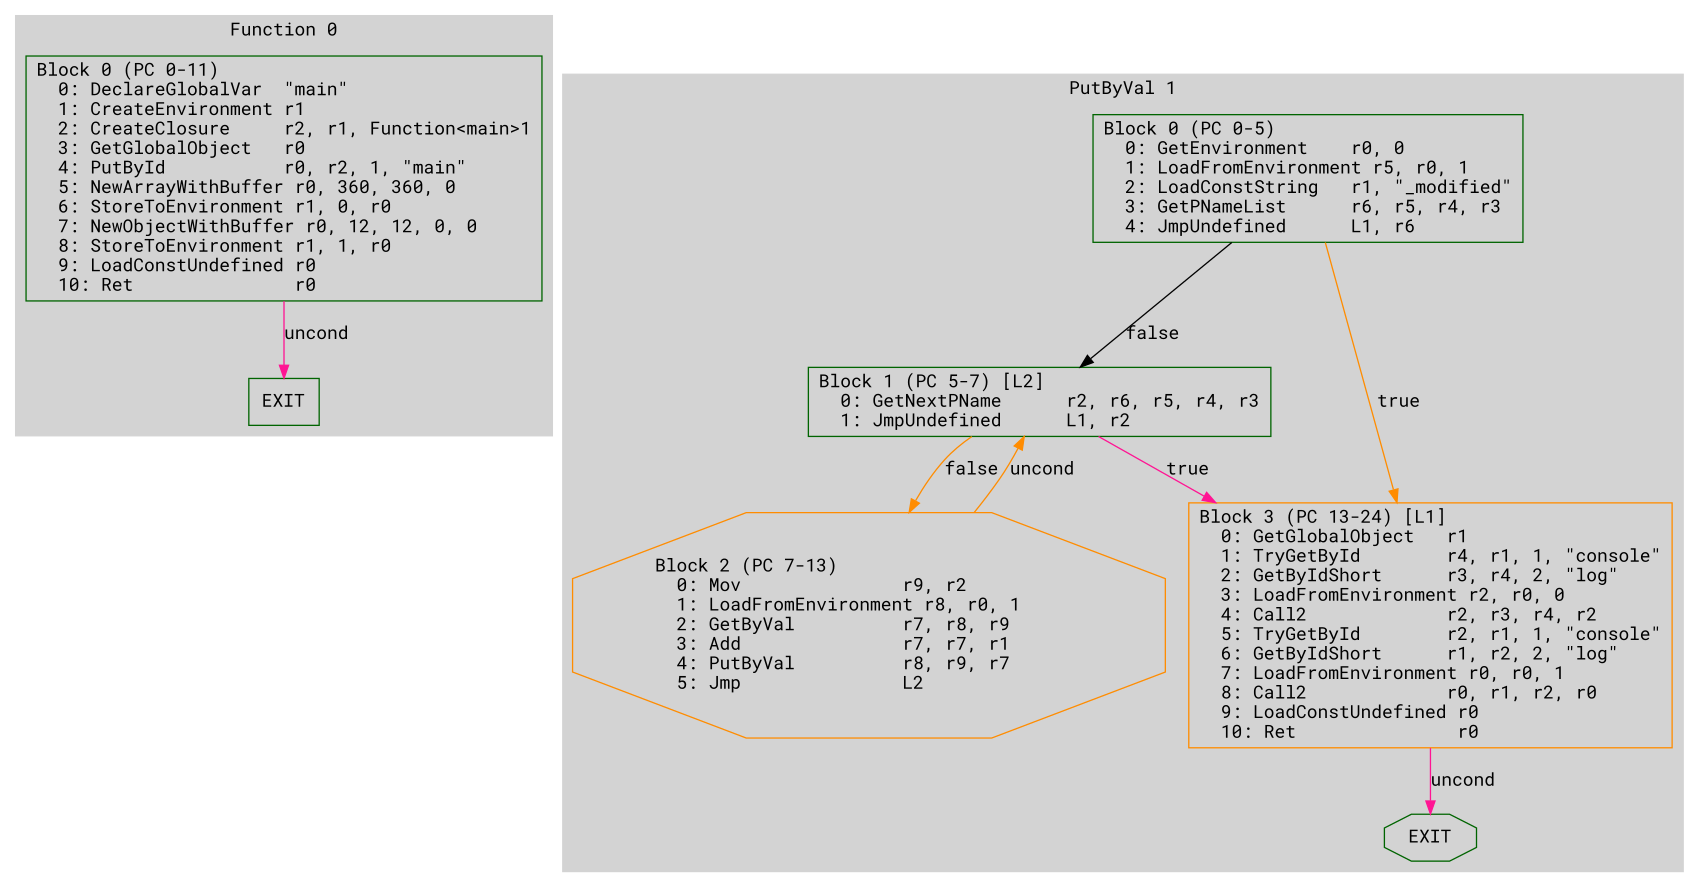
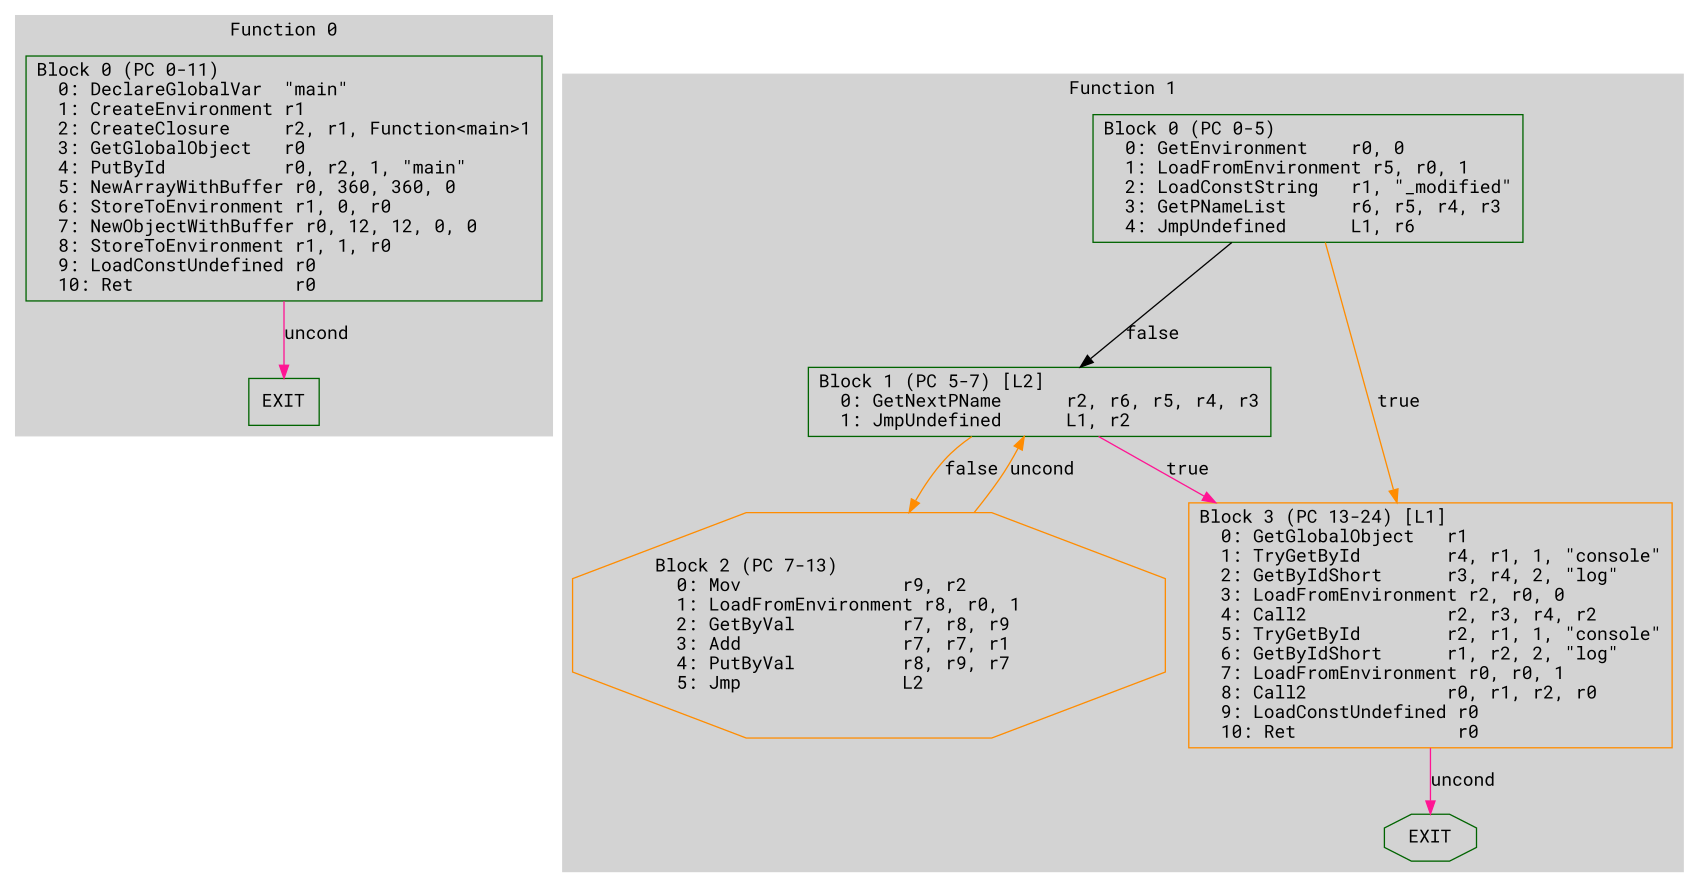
(1123, 89) -> (1123, 89)
